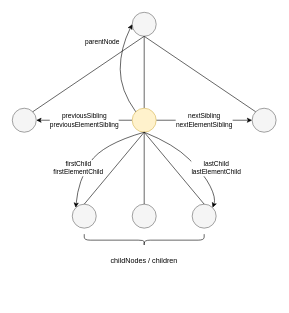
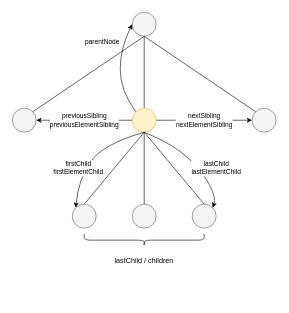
(144, 261) -> (144, 261)
